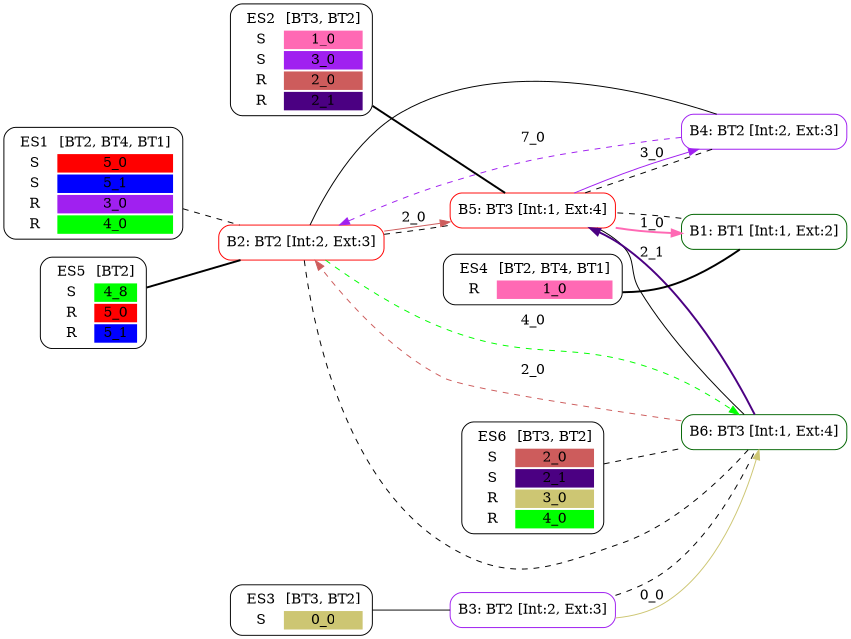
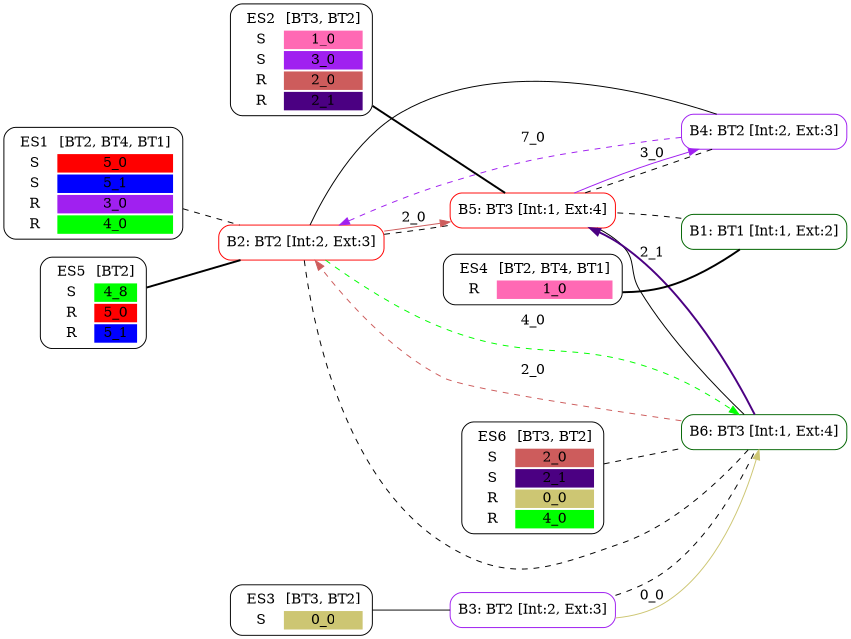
(644, 231) -> none
(555, 498) -> (555, 498)
